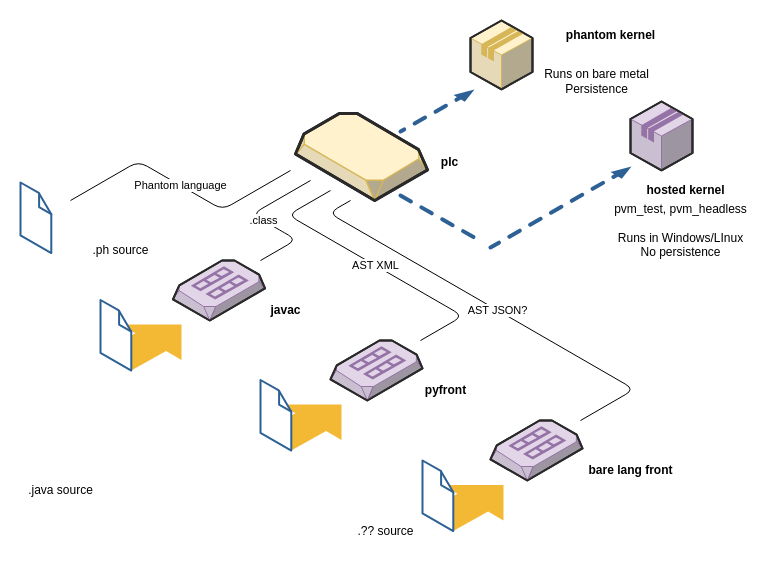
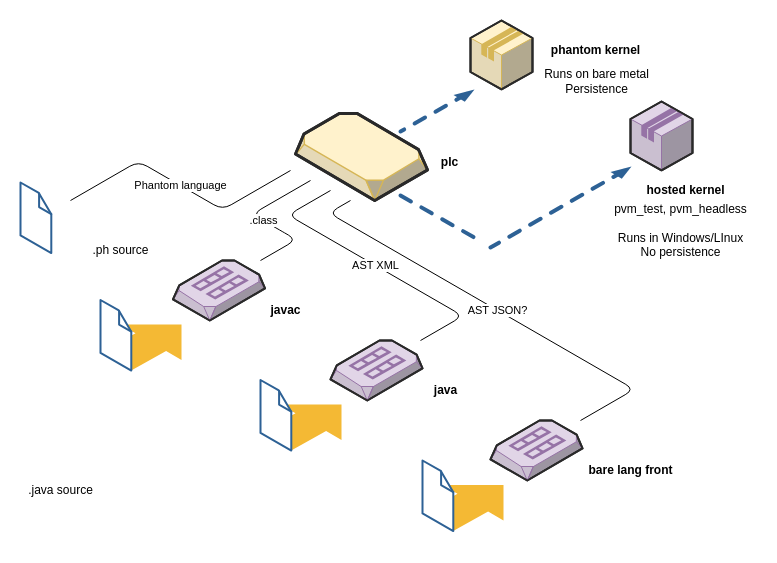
(611, 36) -> (596, 51)
(446, 391) -> (446, 391)
(386, 531) -> none
